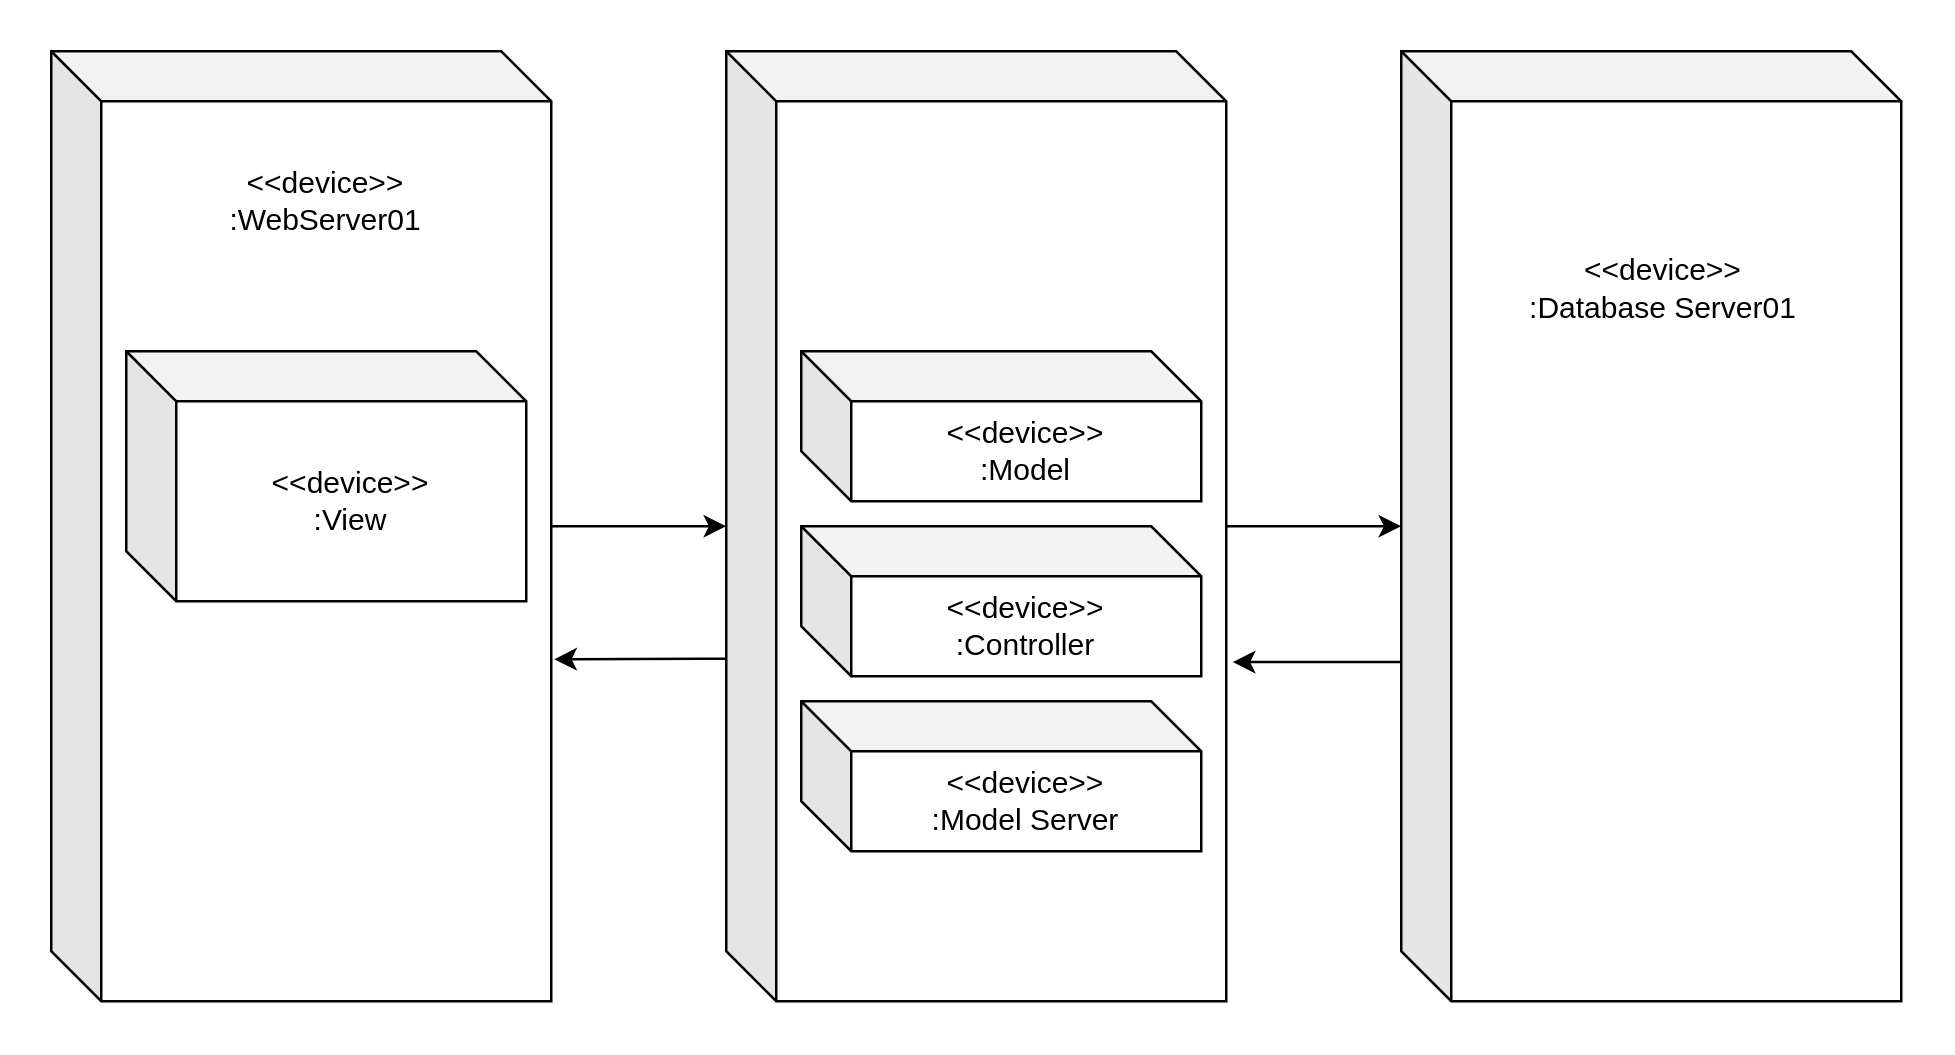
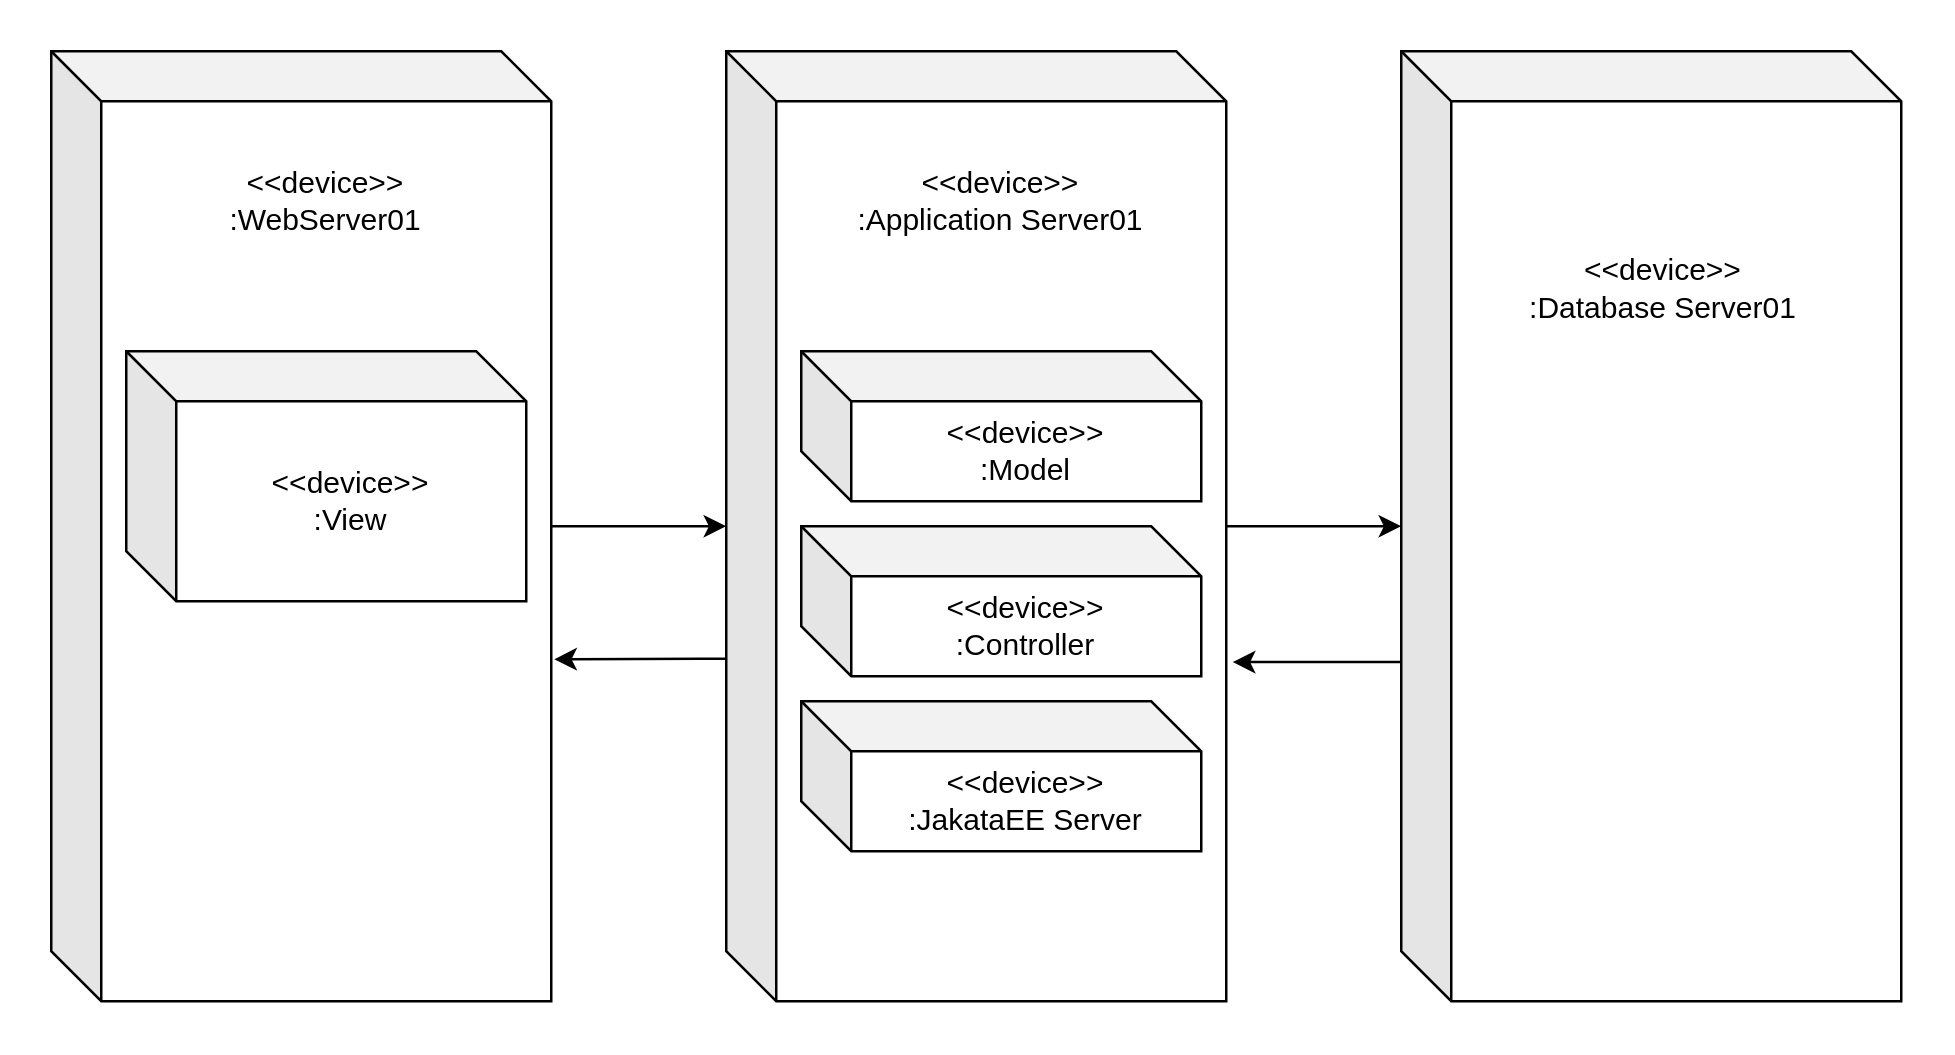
none -> (1001, 201)
(1026, 801) -> (1026, 801)
